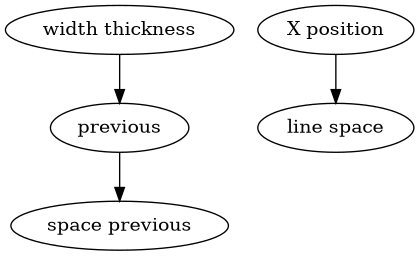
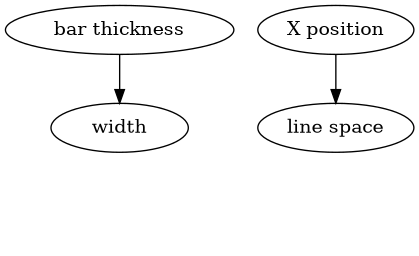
(120, 30) -> (120, 30)
(120, 128) -> (120, 128)
(120, 226) -> none
